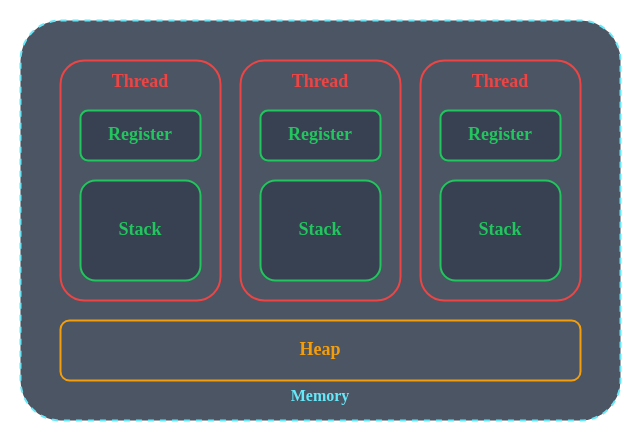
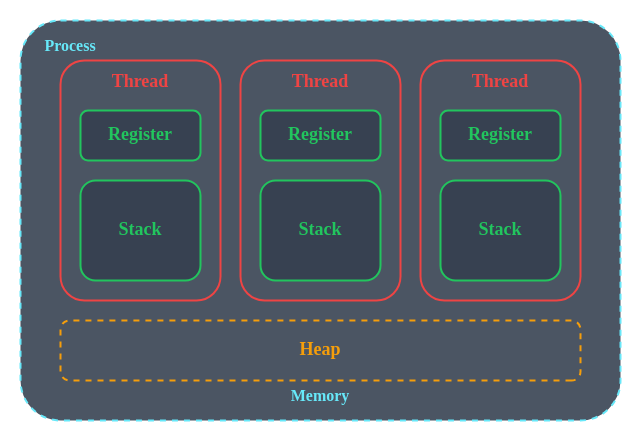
none -> (71, 46)
(321, 351) -> (321, 351)
